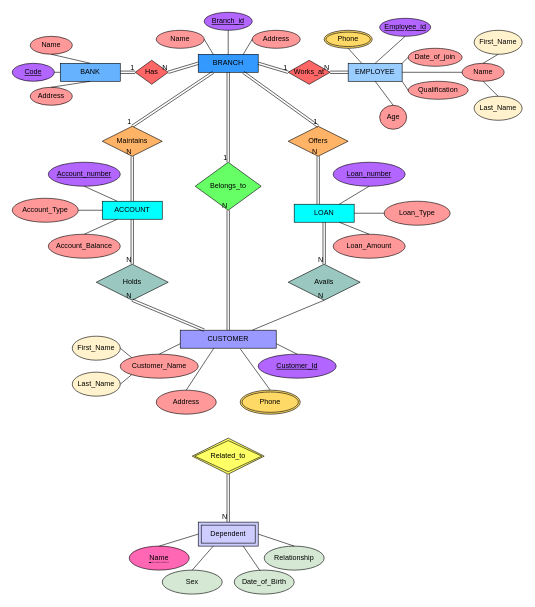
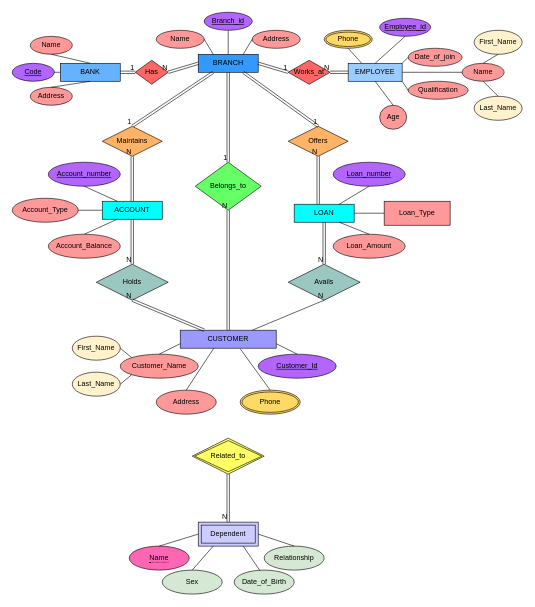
(417, 213) -> (417, 213)
